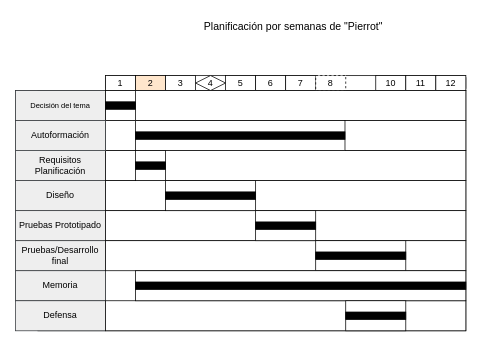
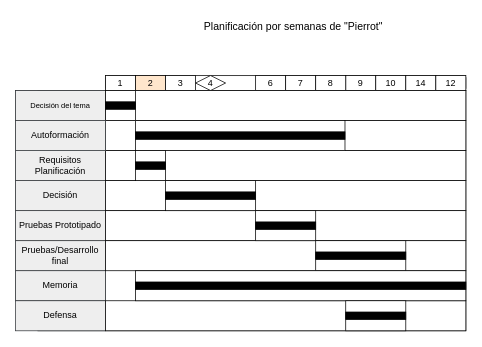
(240, 83) -> none
(330, 83) -> (330, 83)
none -> (360, 83)
(420, 83) -> (420, 83)
(60, 195) -> (60, 195)
